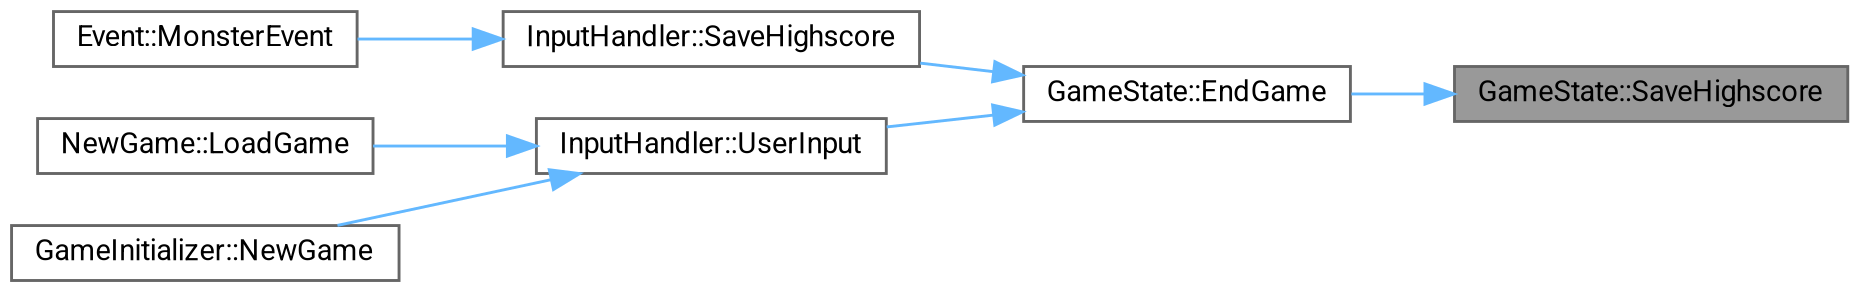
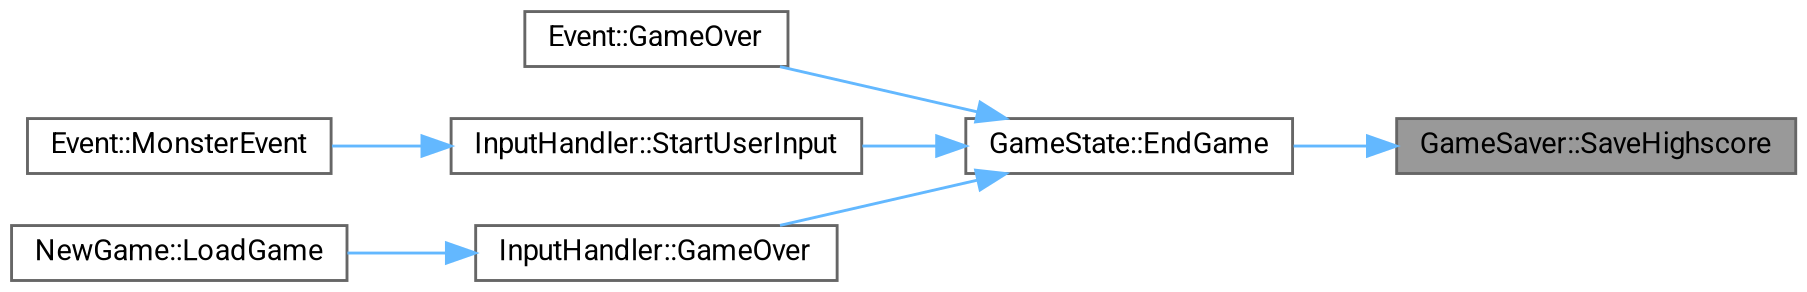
none -> (656, 39)
(711, 39) -> (656, 146)
(1651, 94) -> (1596, 146)
(711, 146) -> (656, 253)
(205, 253) -> none
